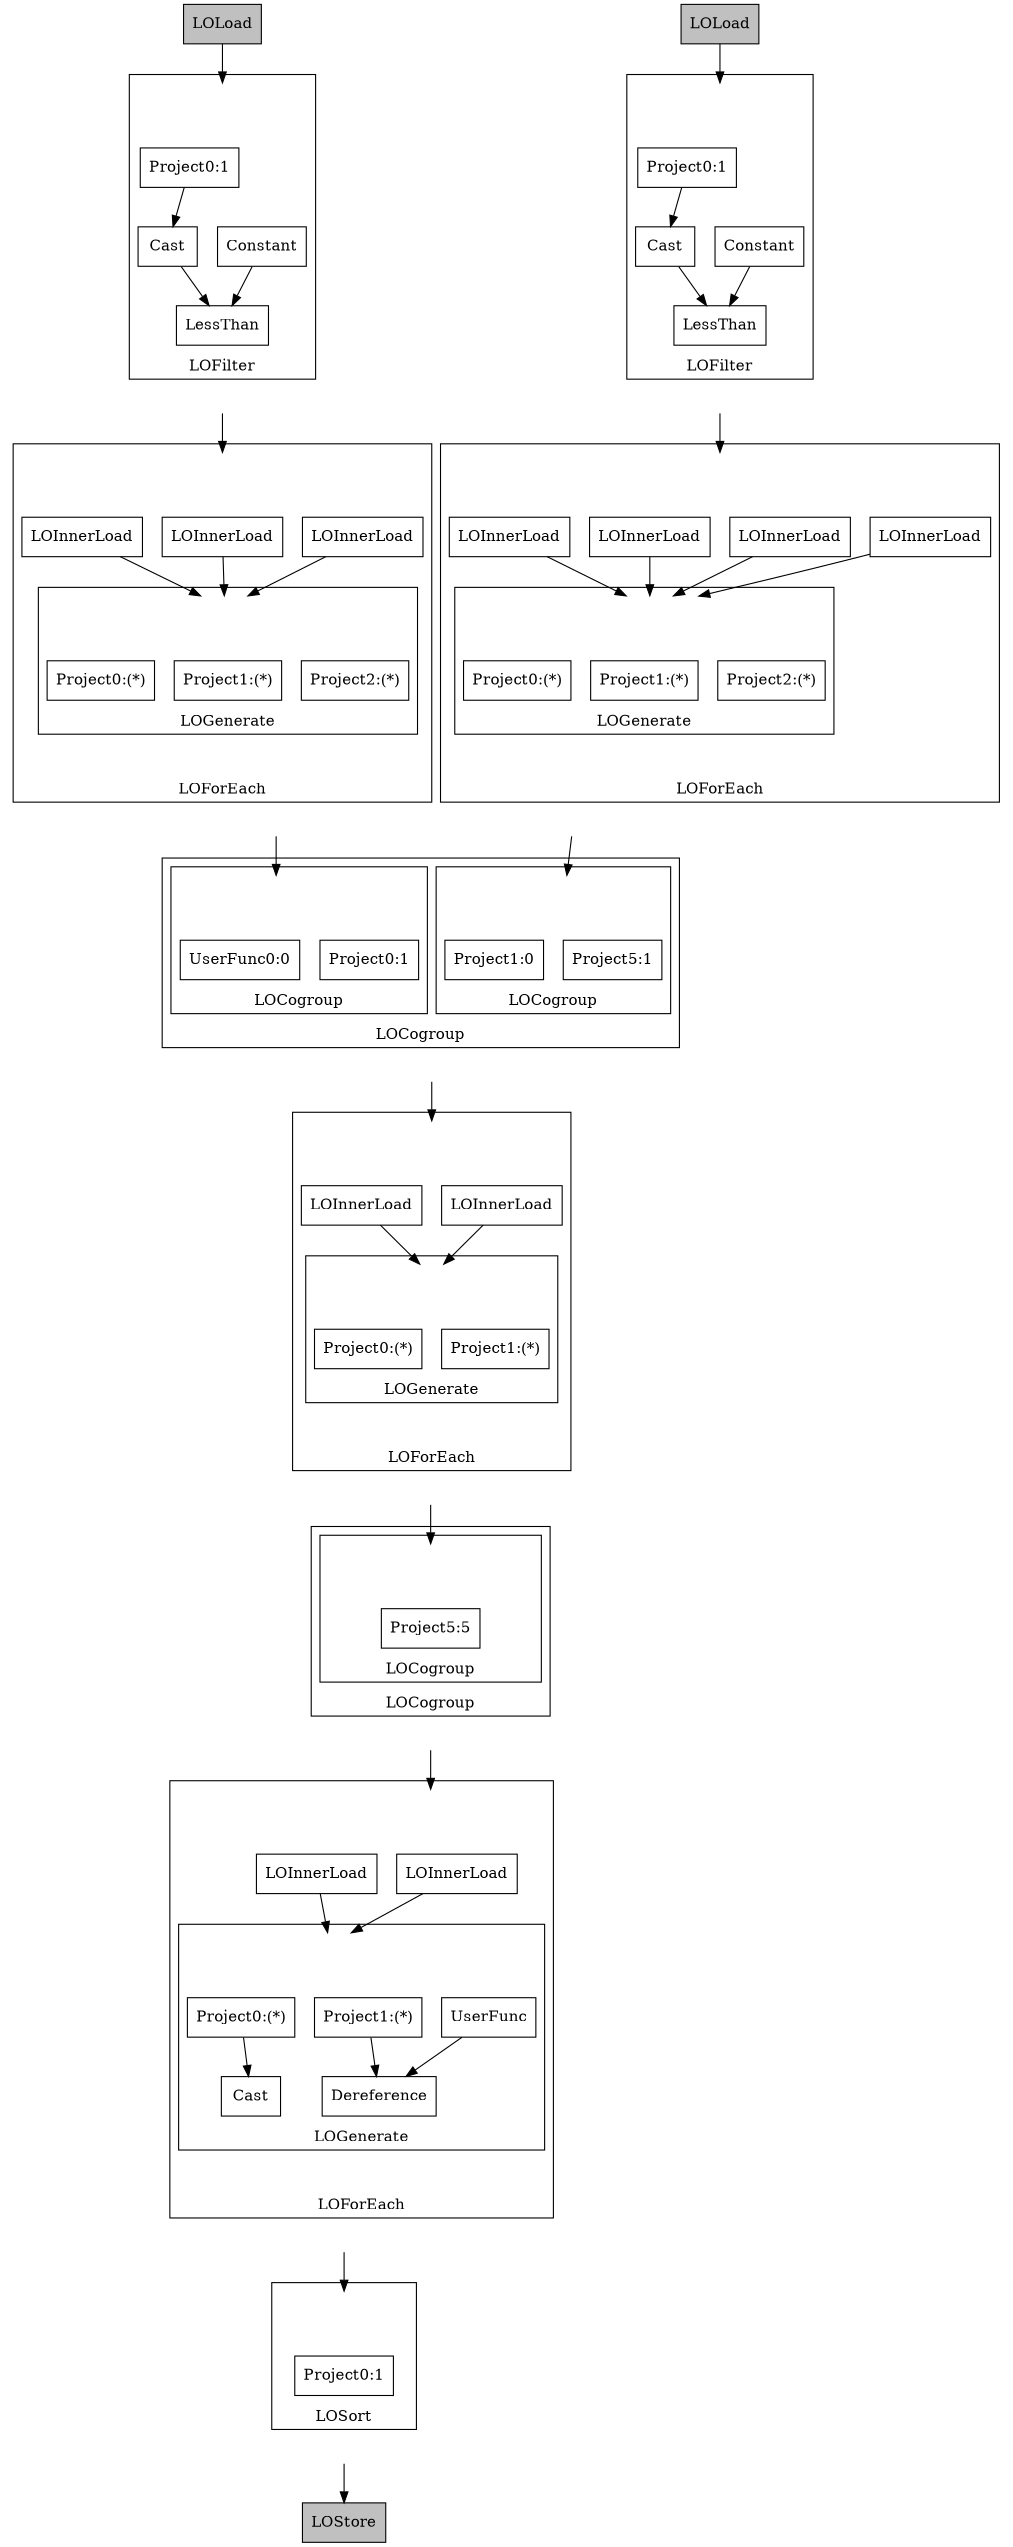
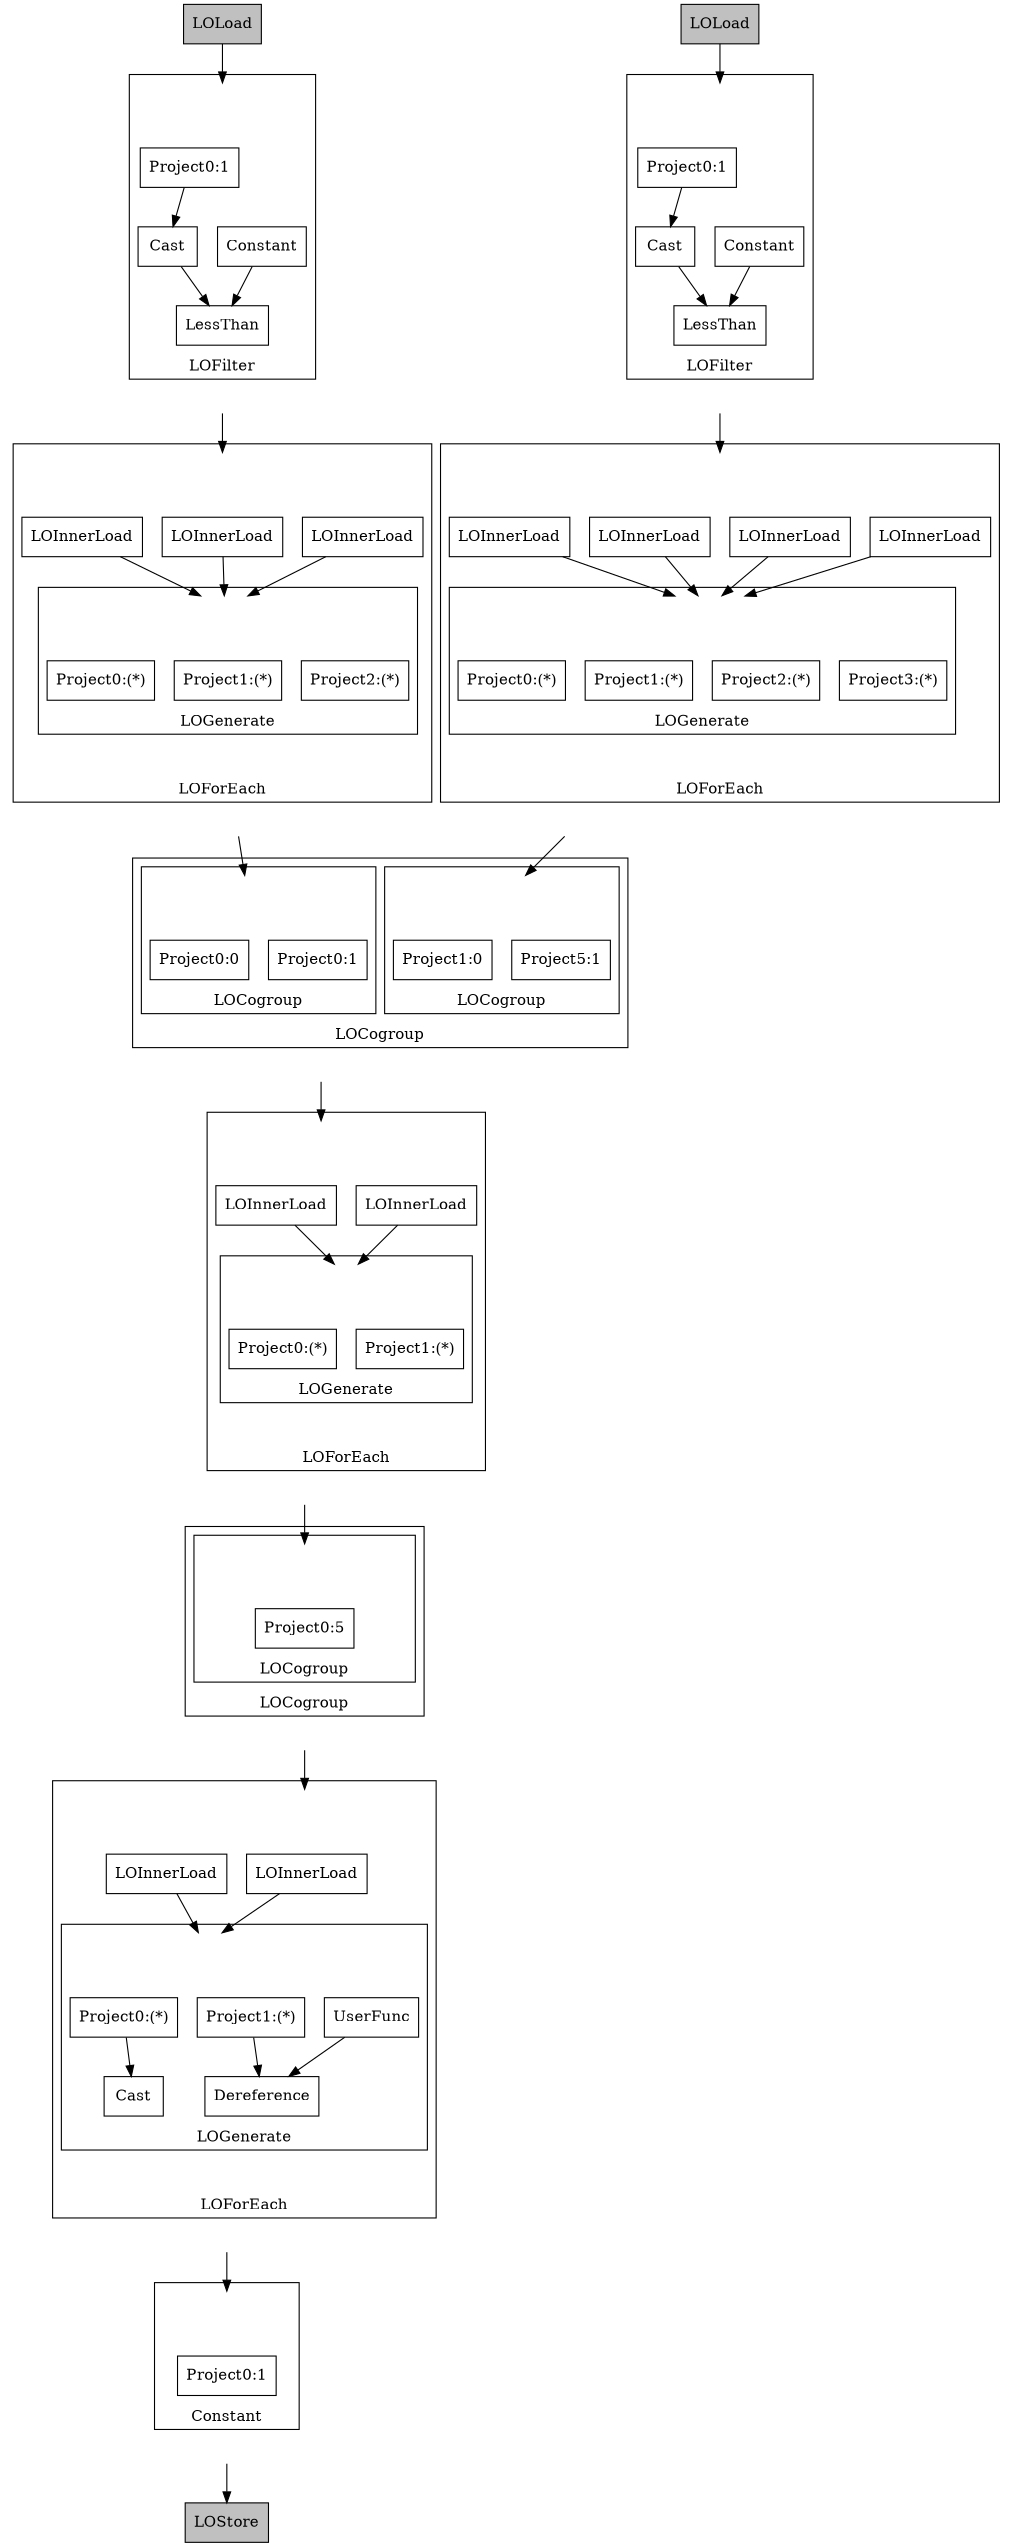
none -> (893, 681)
(240, 960) -> (199, 960)
(431, 1628) -> (305, 1628)
(344, 2417) -> (227, 2417)
